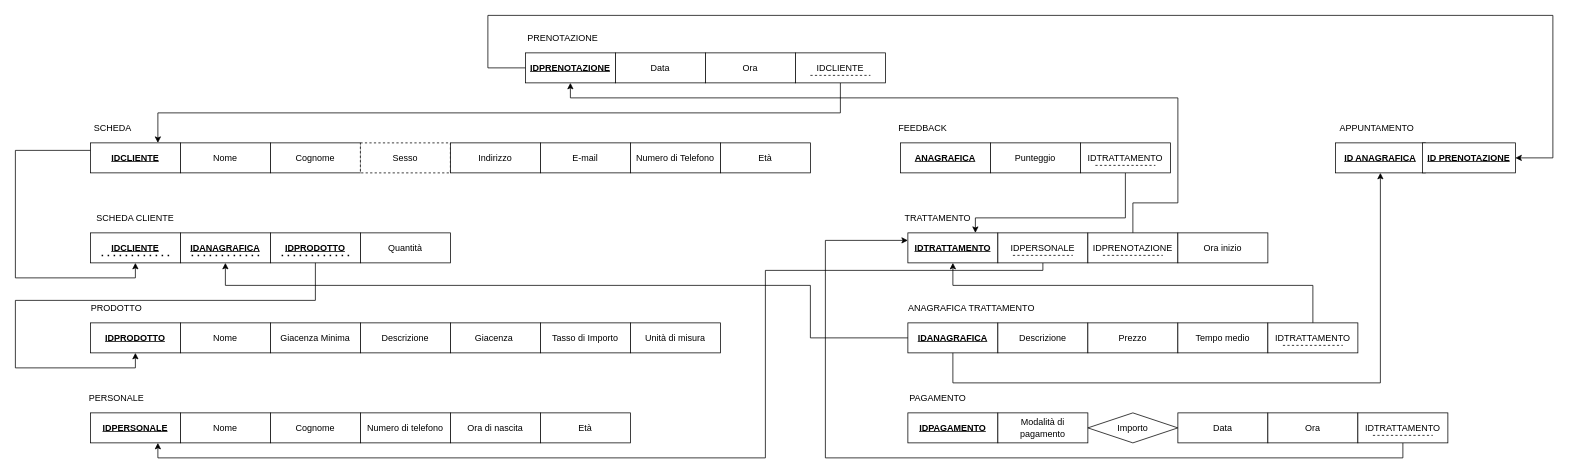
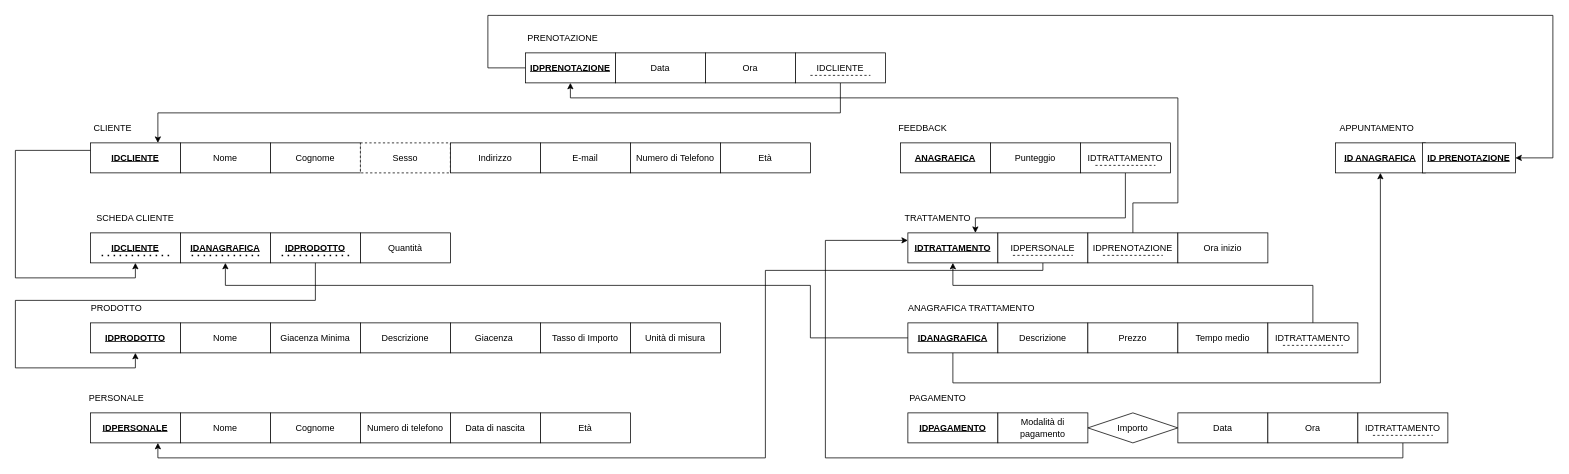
(113, 128) -> (113, 128)
(495, 428) -> (495, 428)
